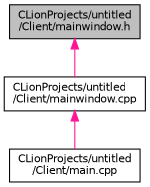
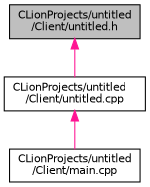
(75, 22) -> (75, 22)
(75, 94) -> (75, 94)
